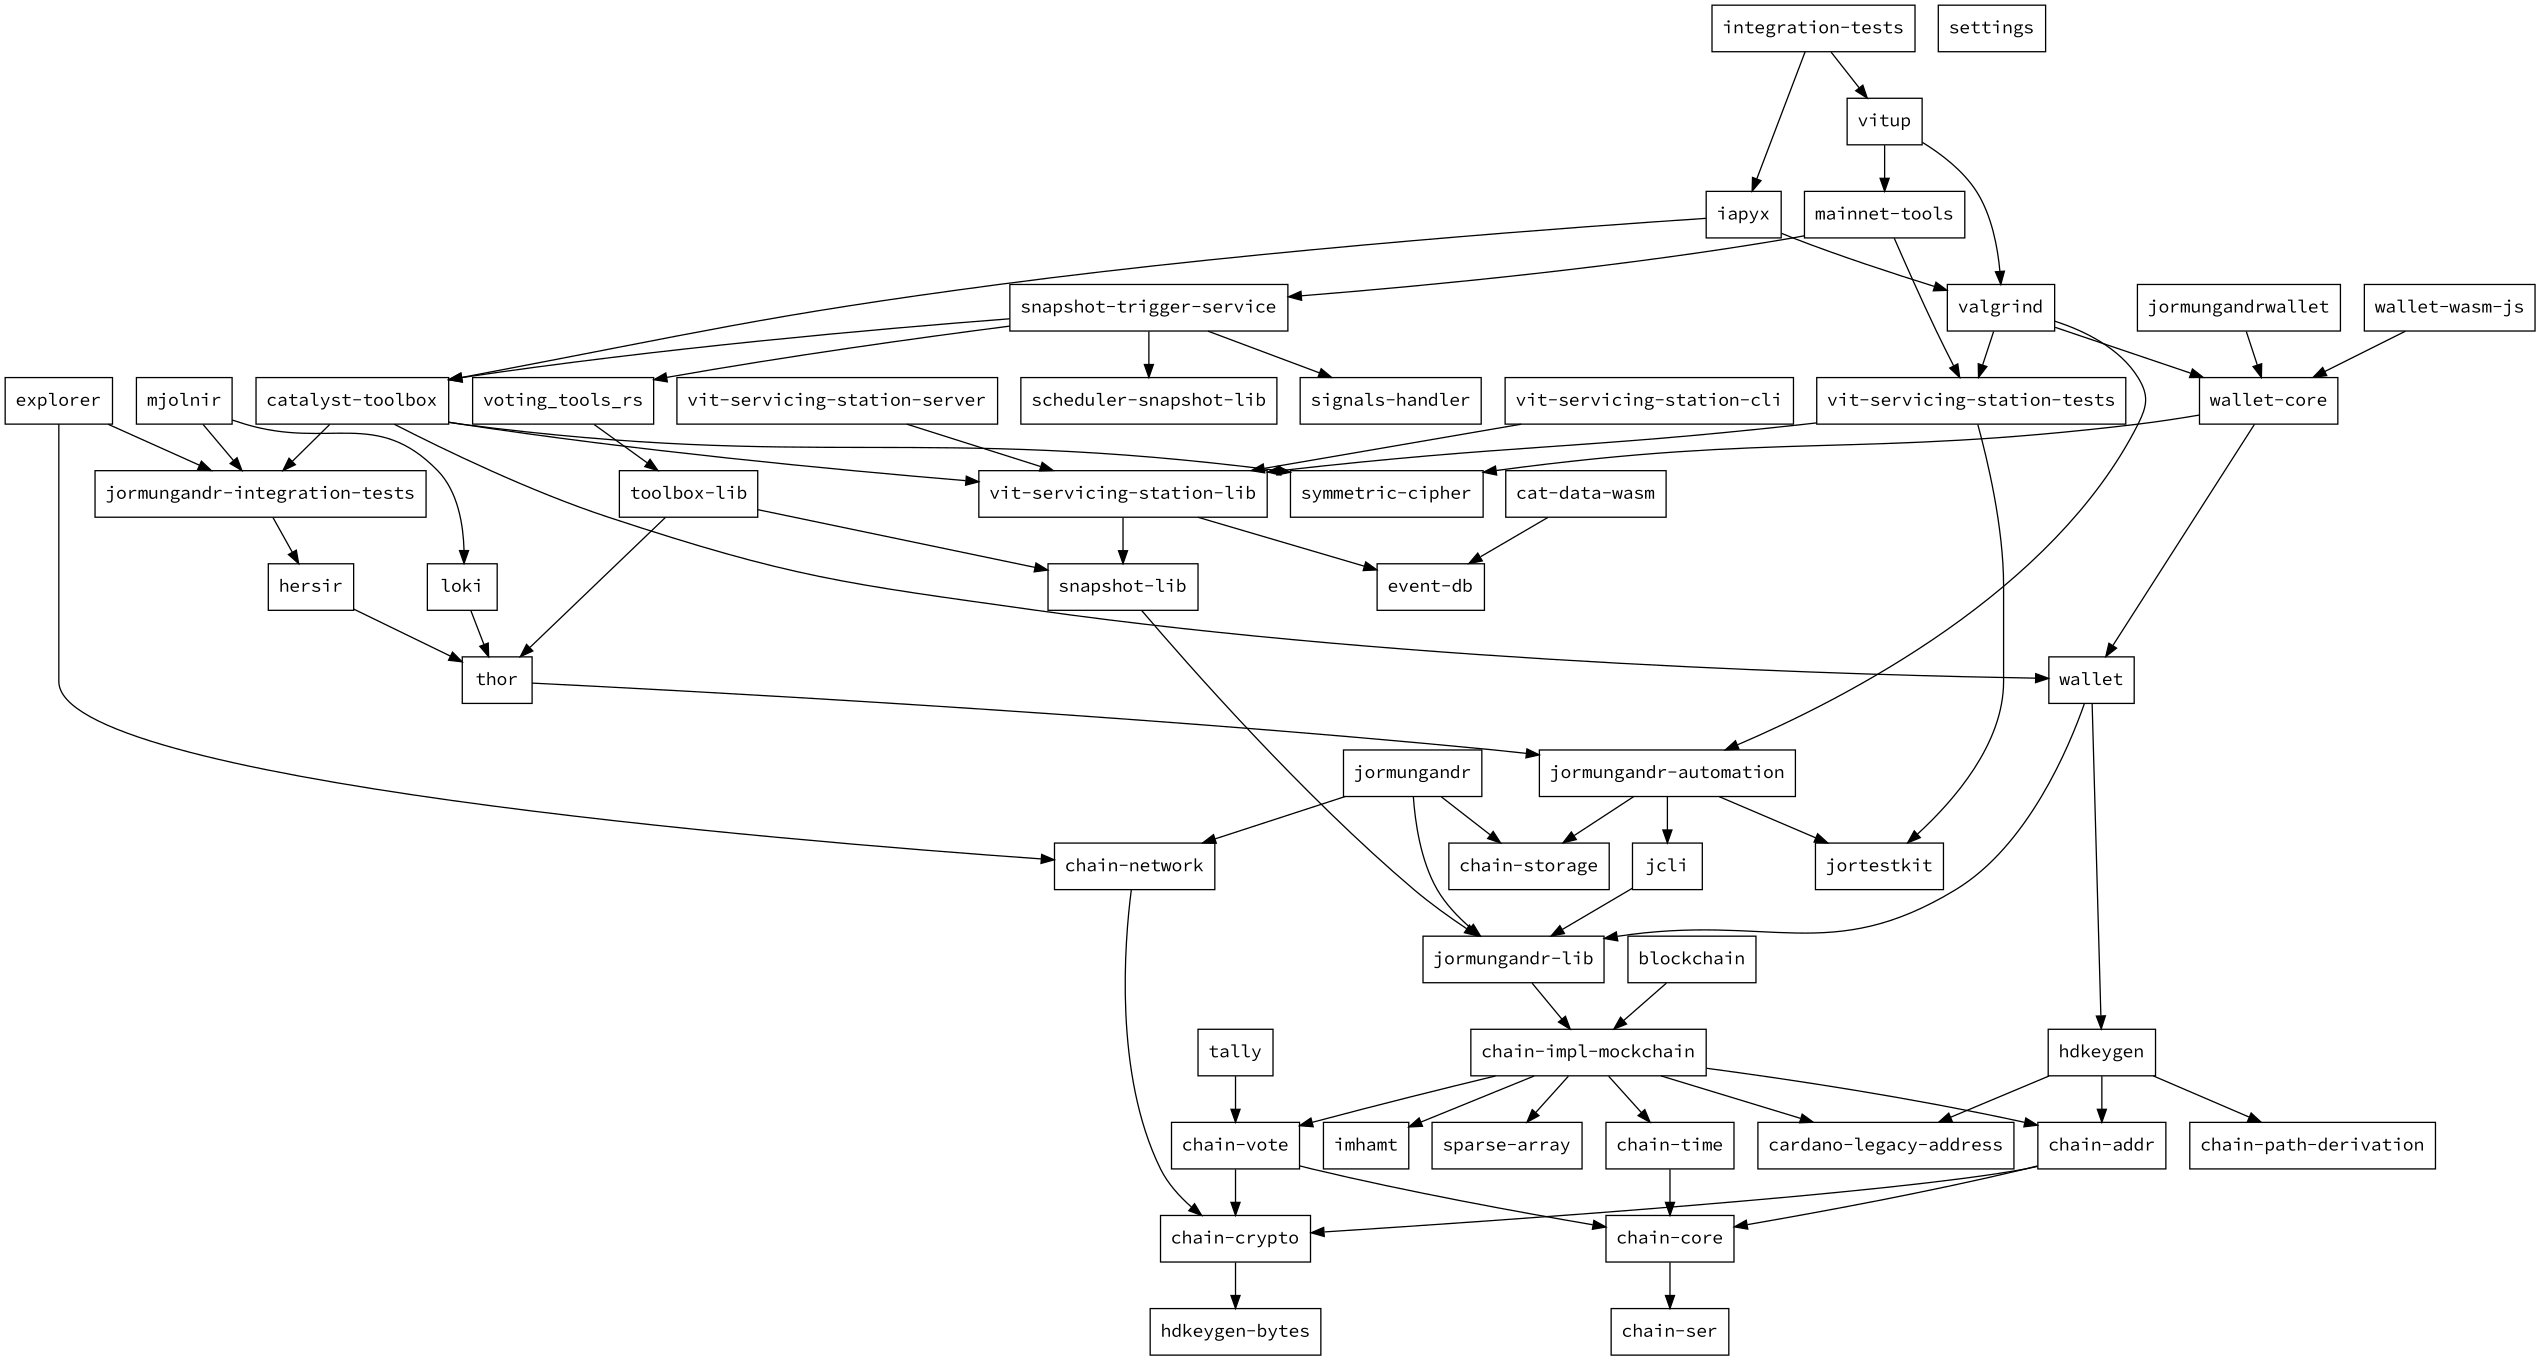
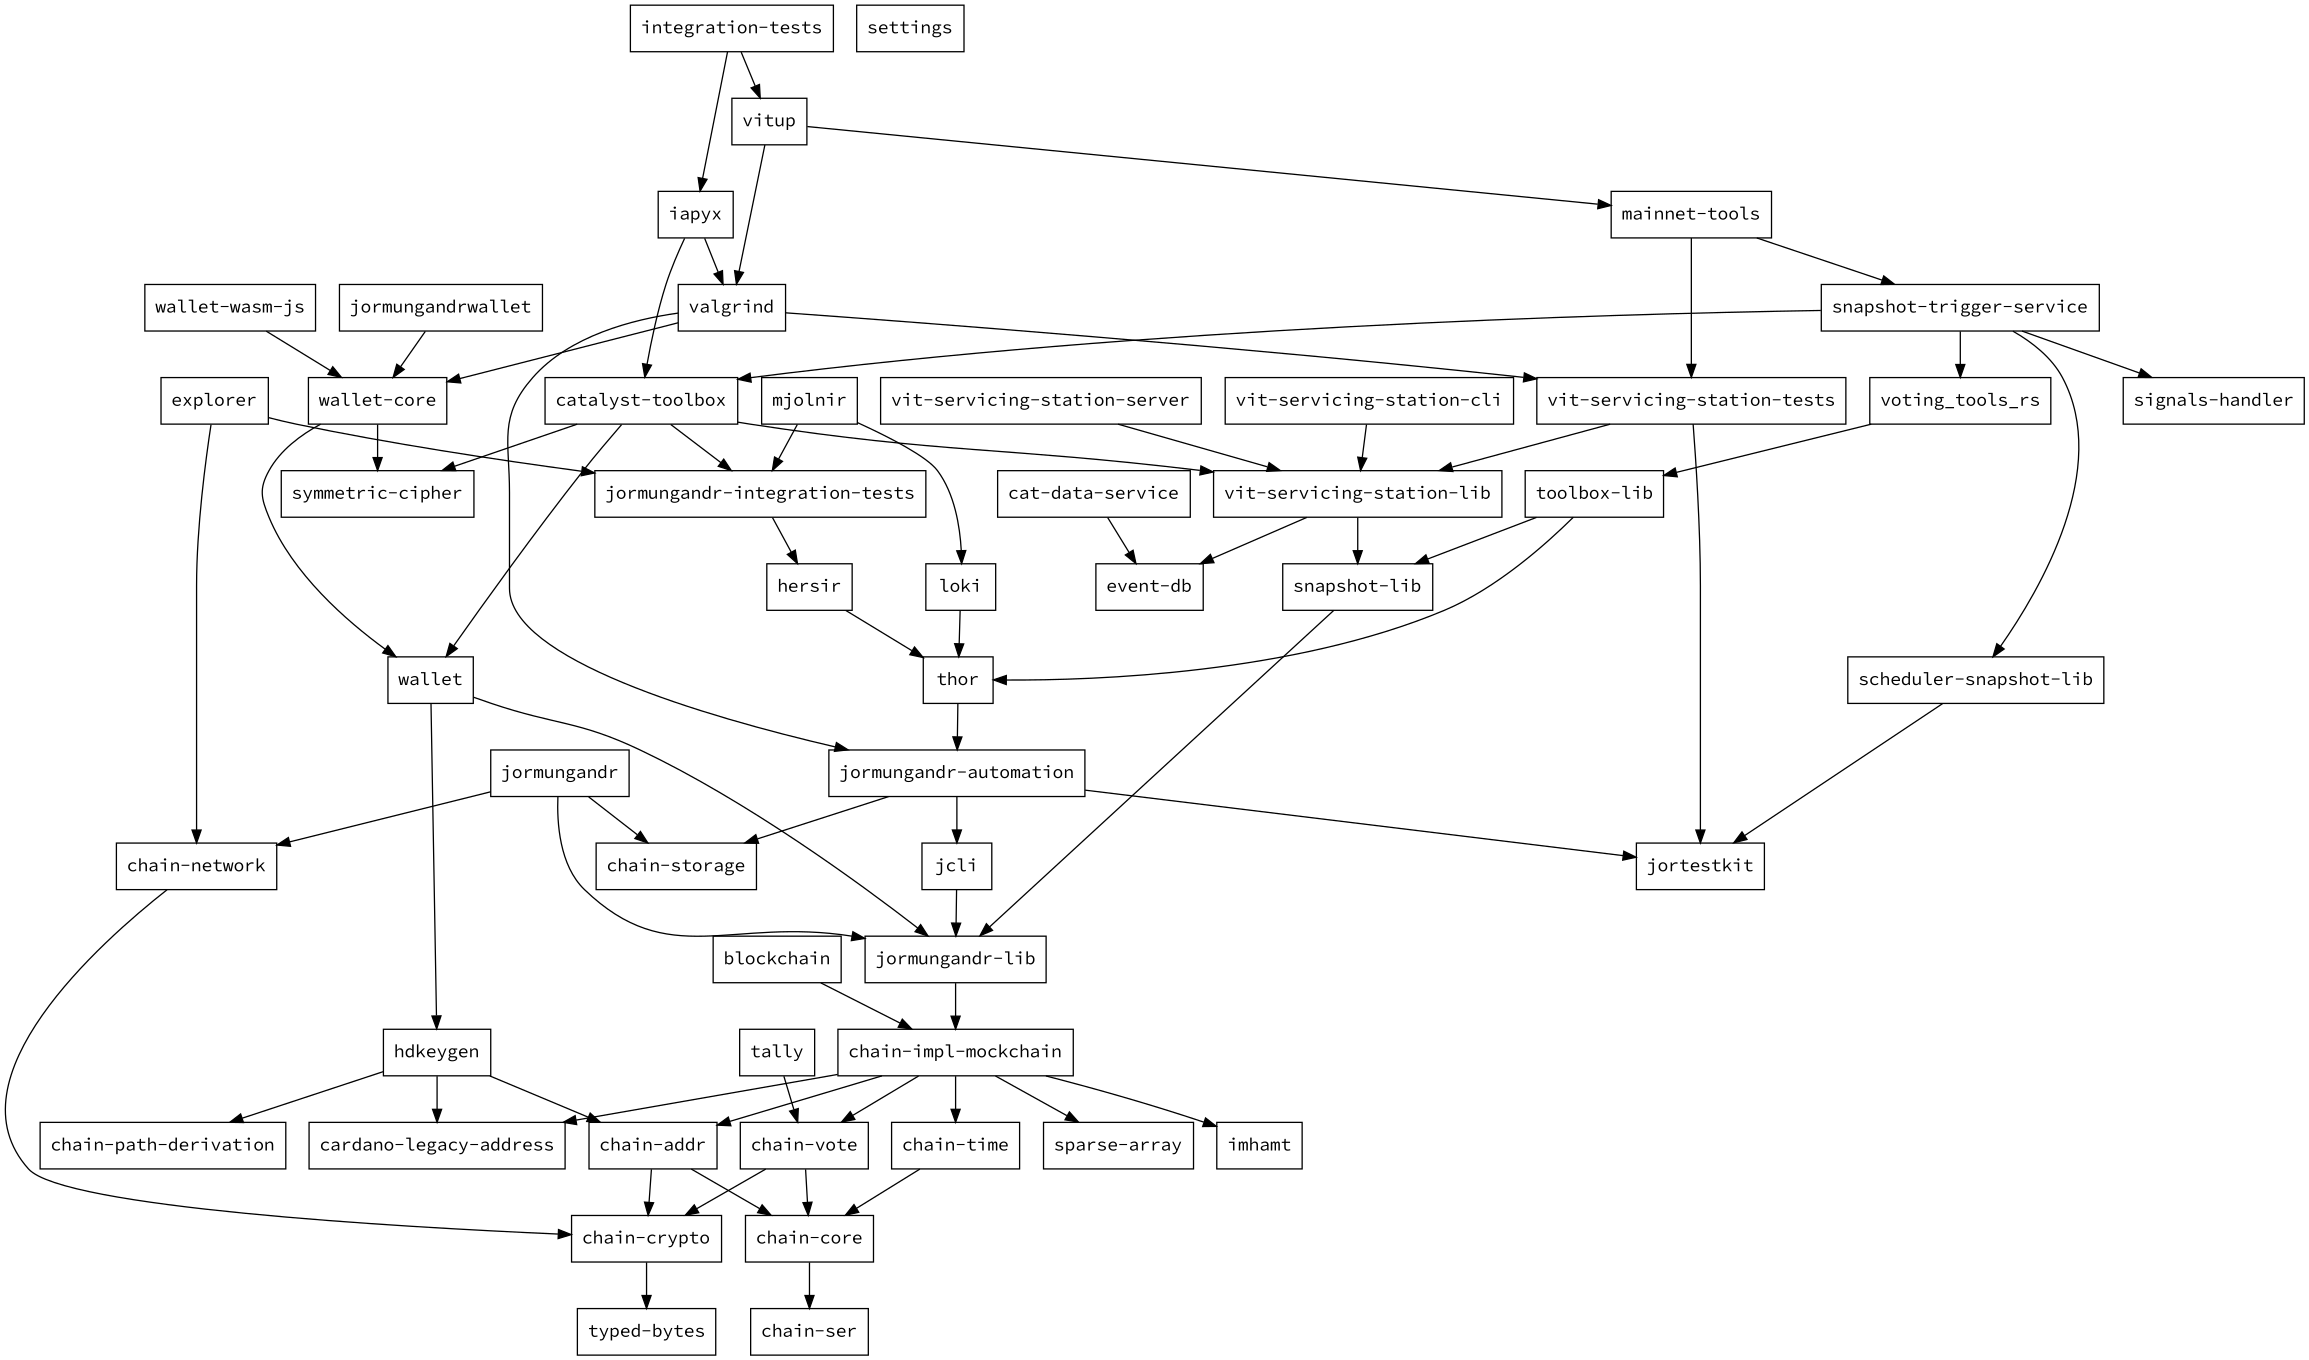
(1586, 494) -> (1094, 494)
none -> (1844, 770)
(1236, 1332) -> (647, 1332)
